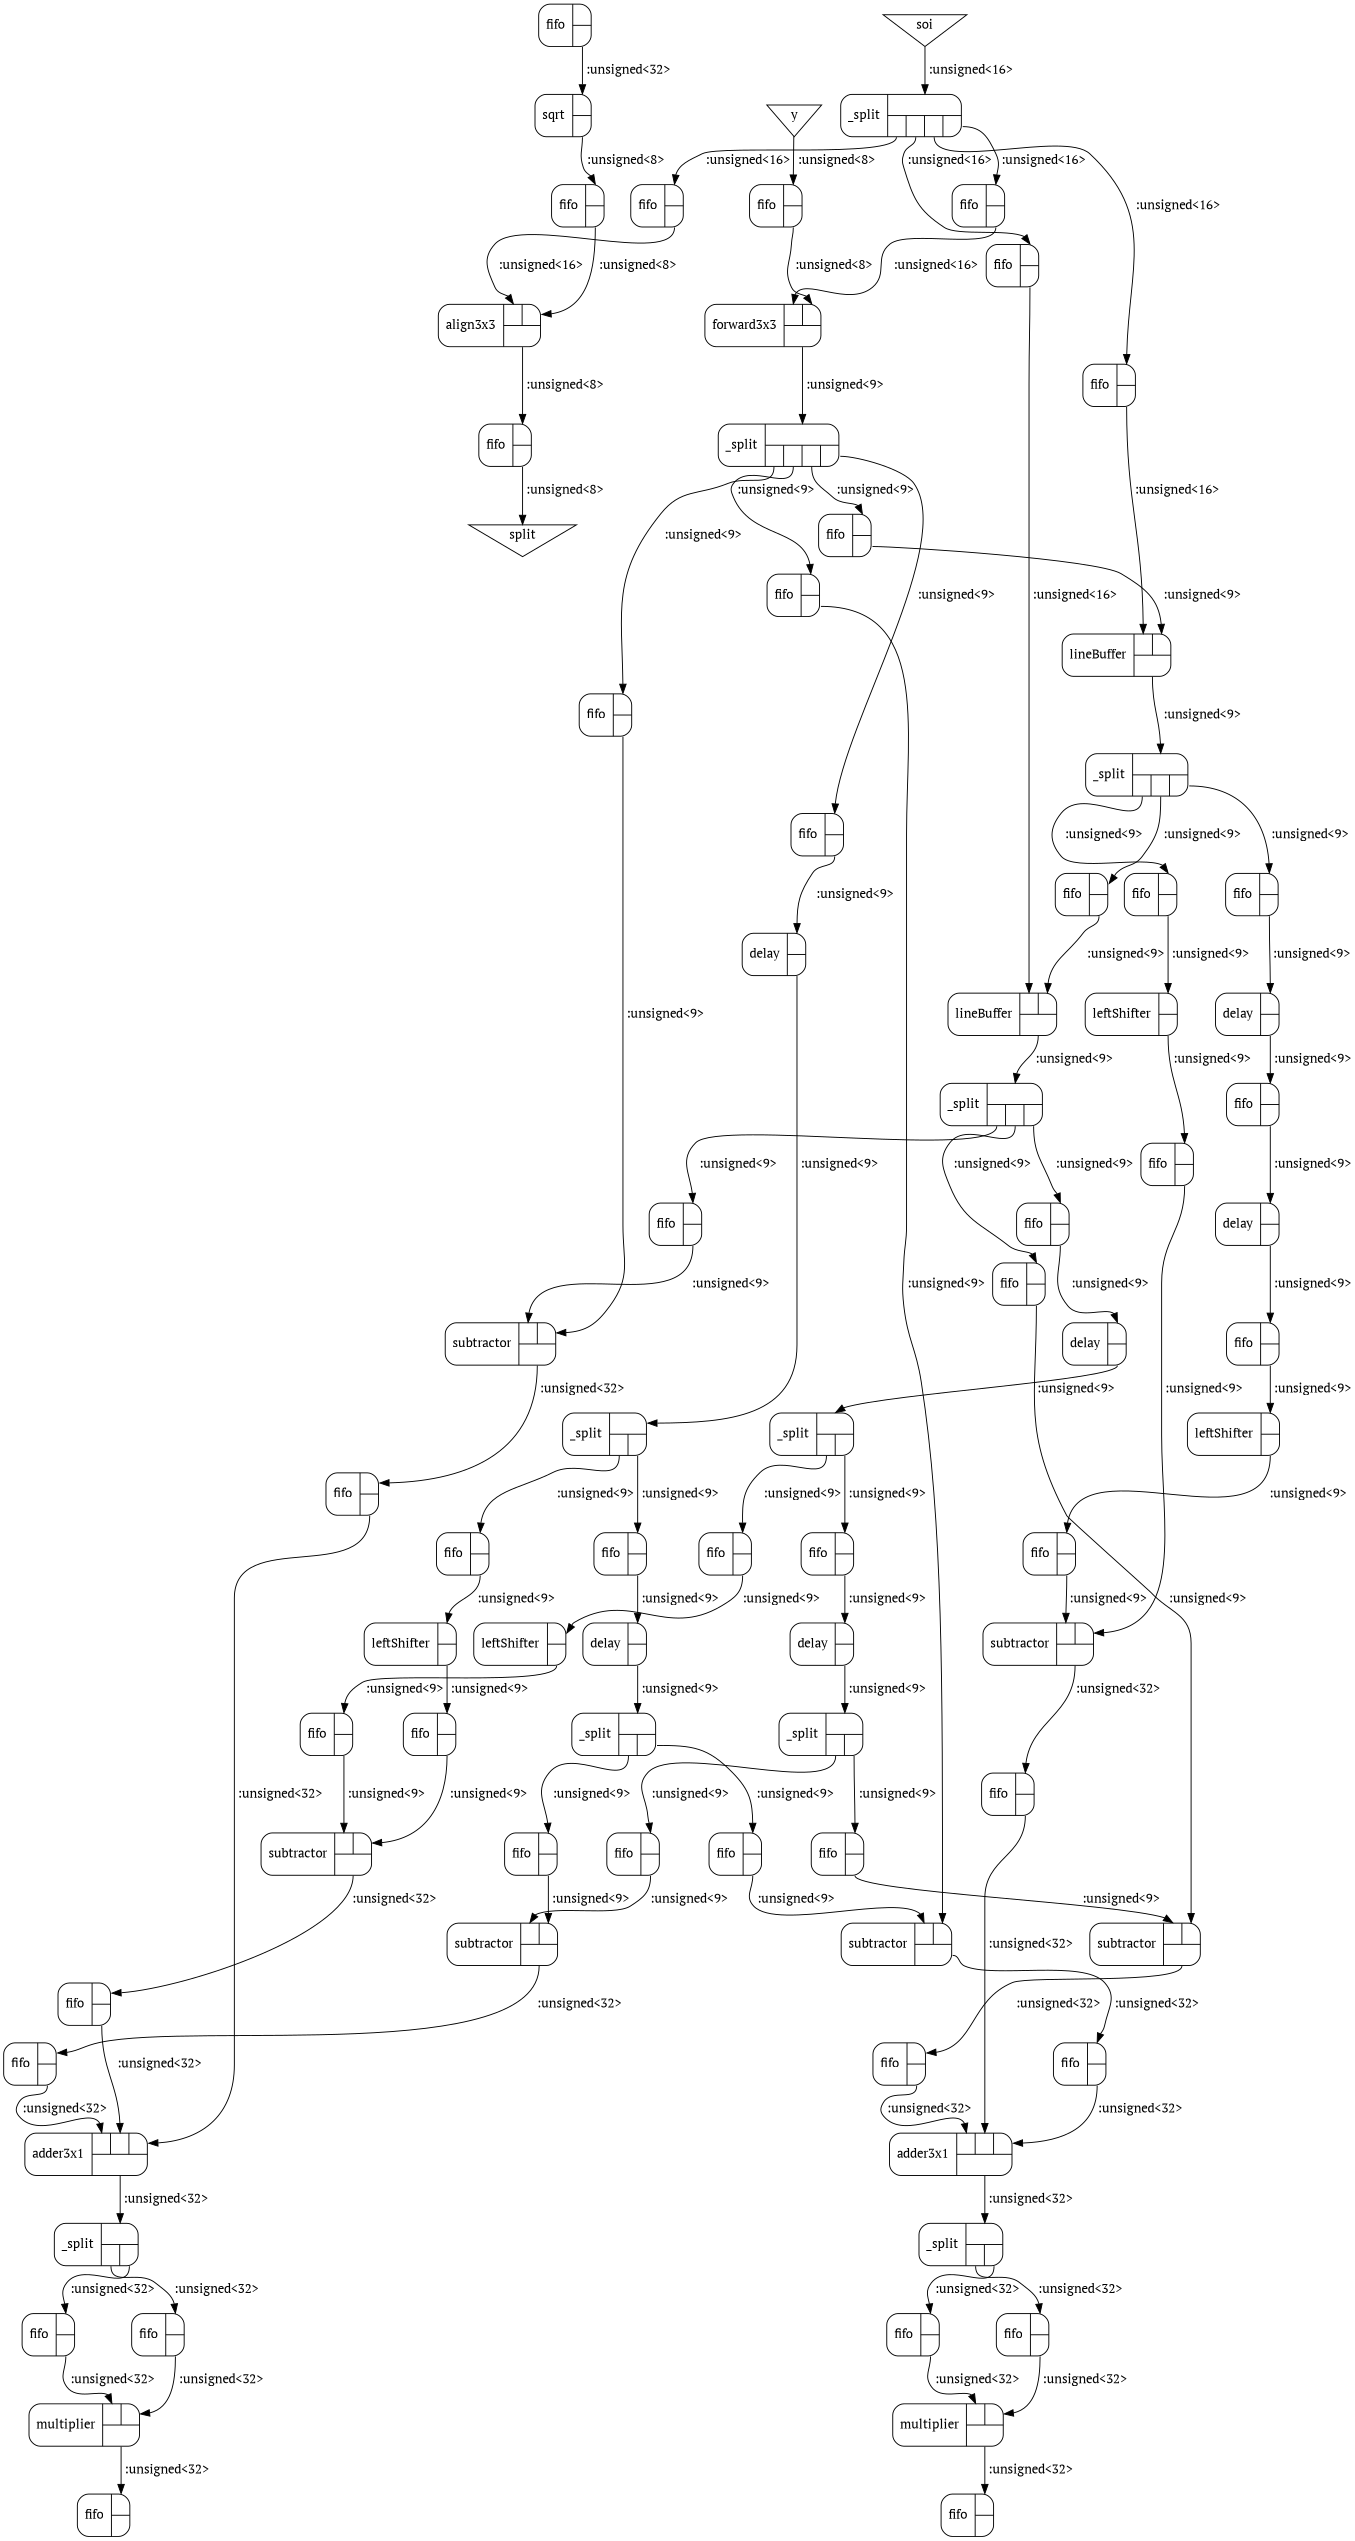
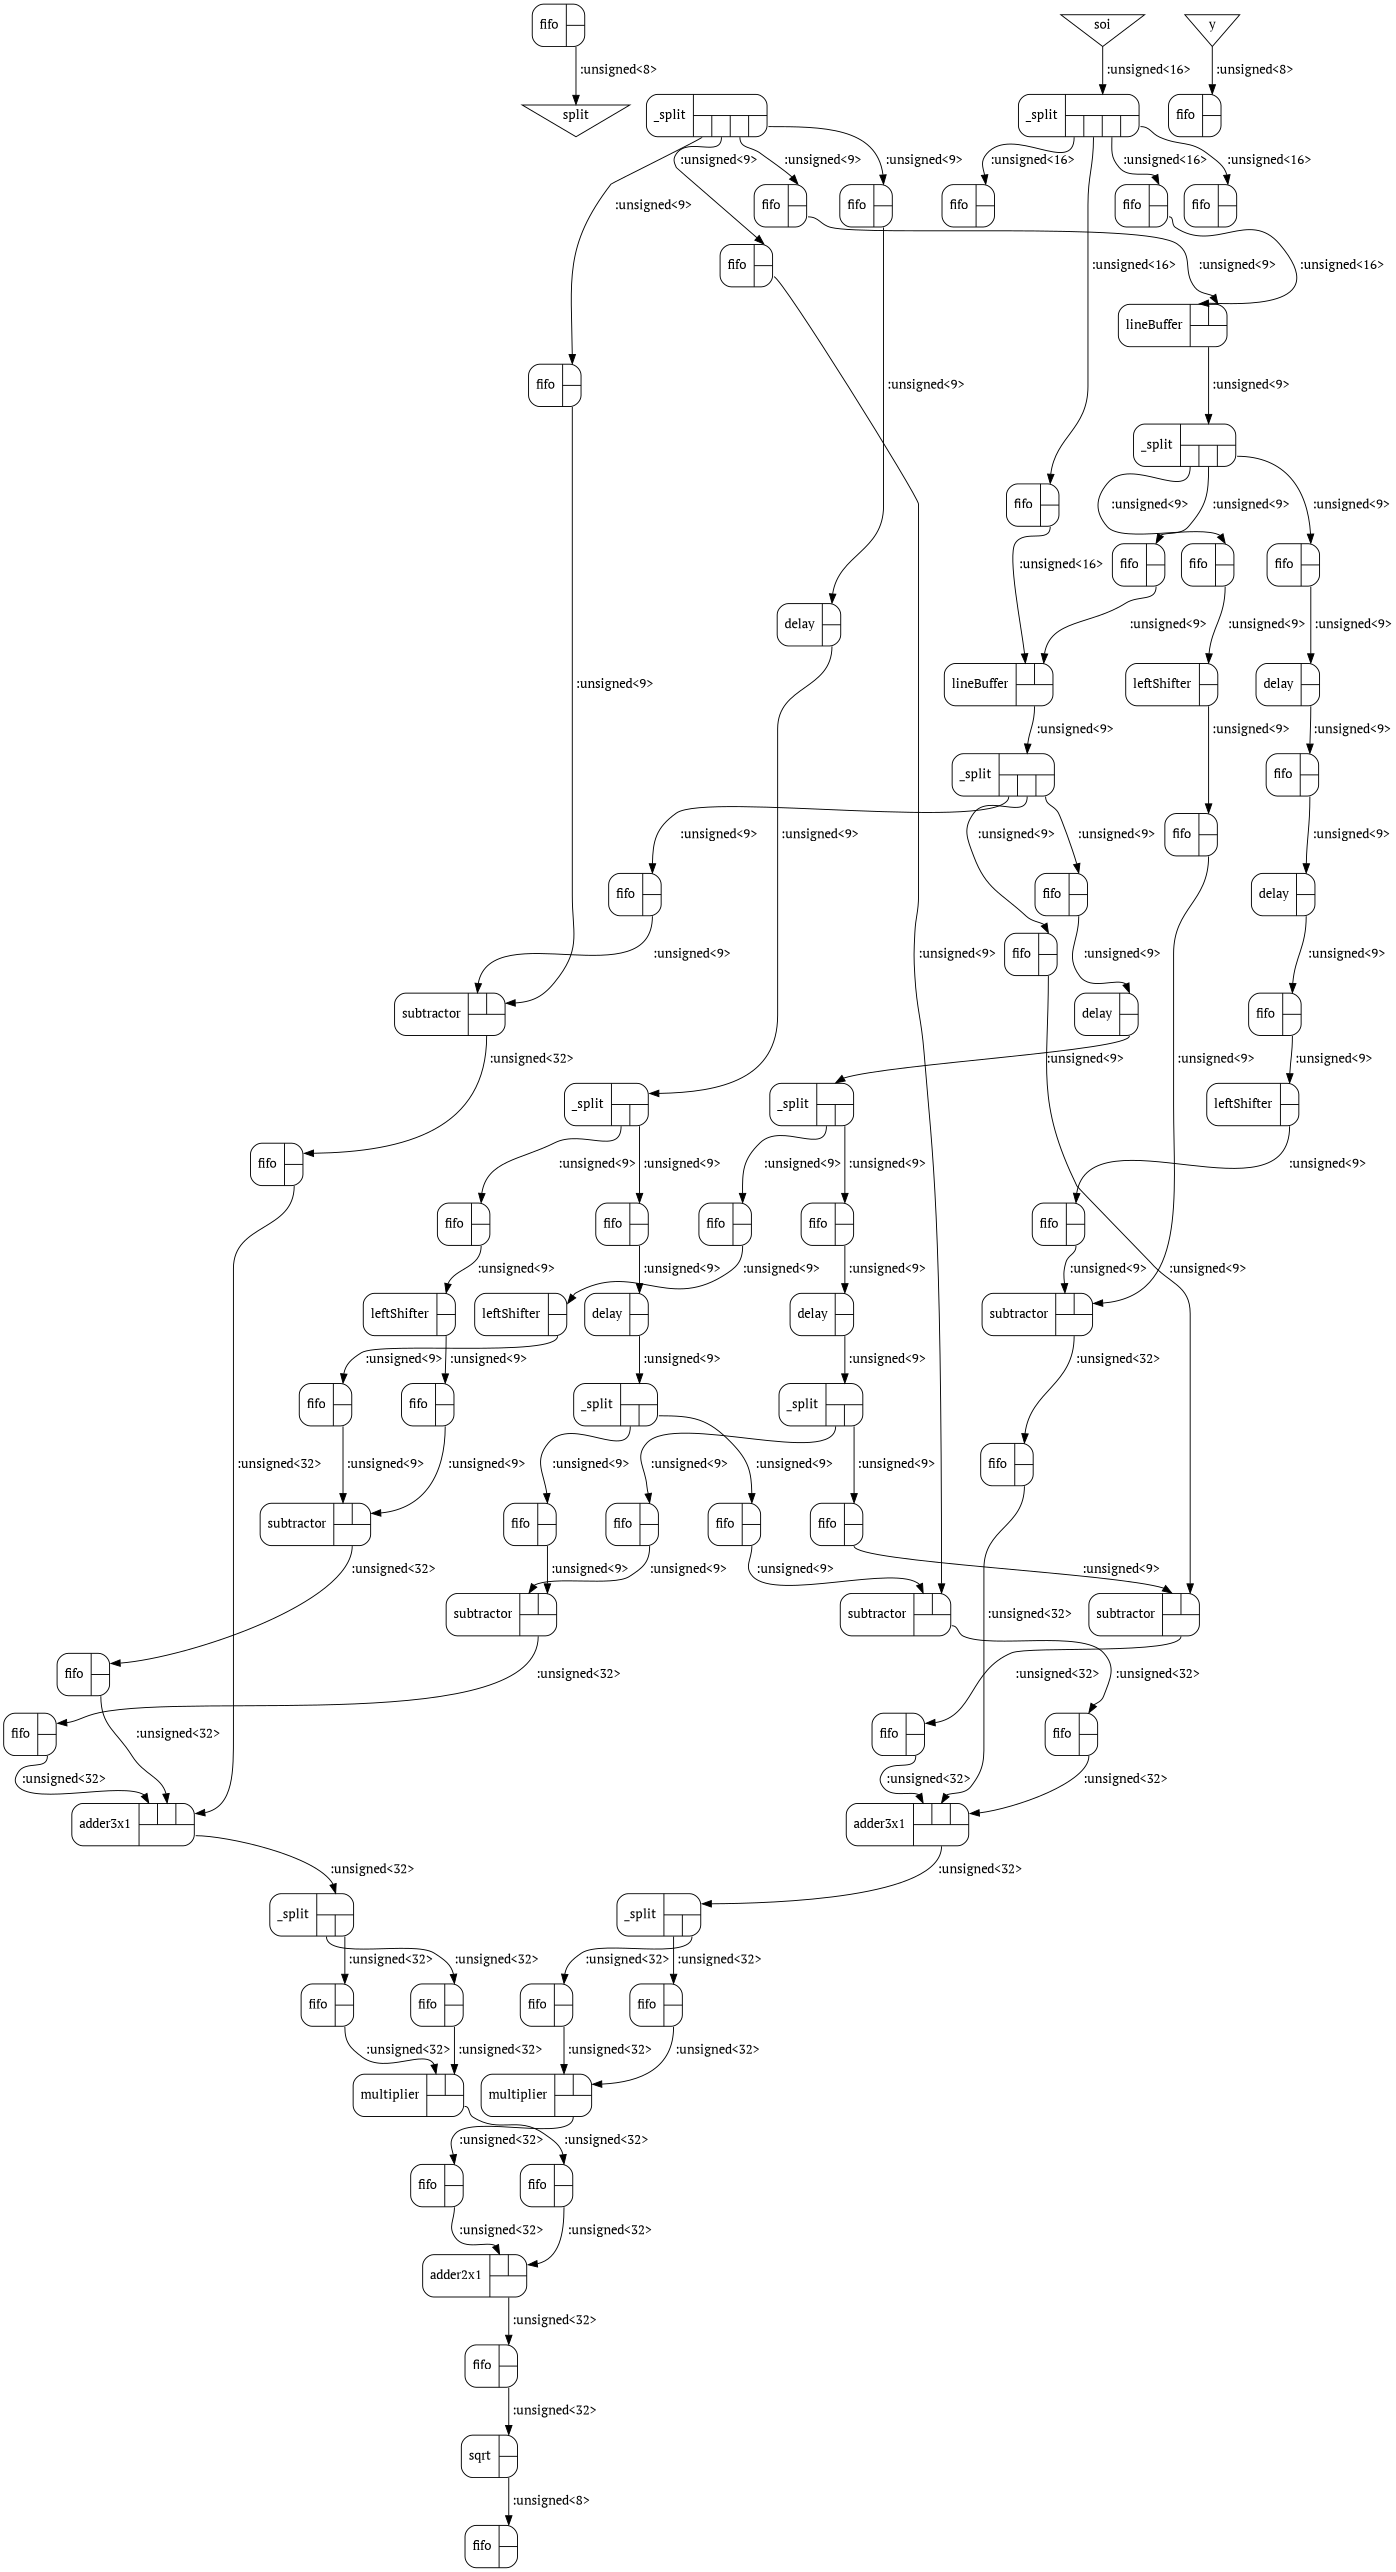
(489, 326) -> none
(763, 326) -> none
none -> (475, 2276)
